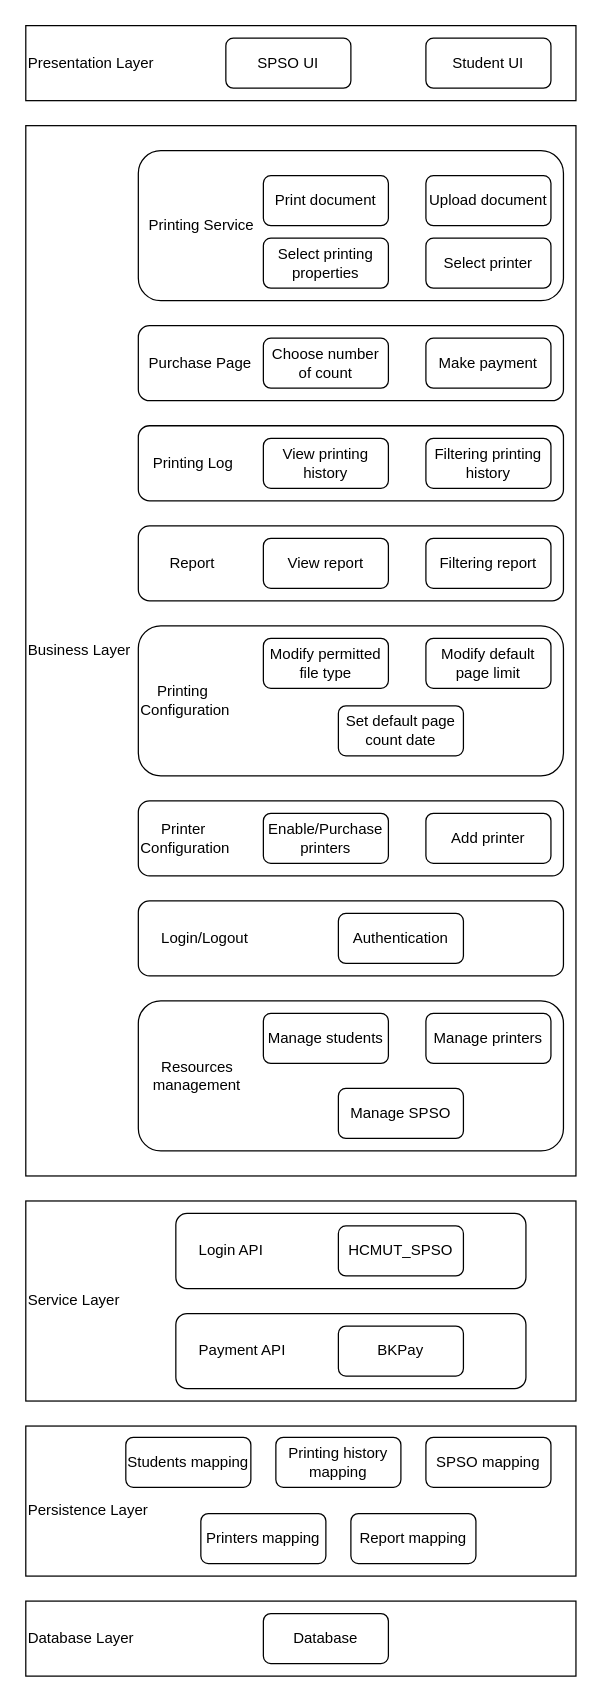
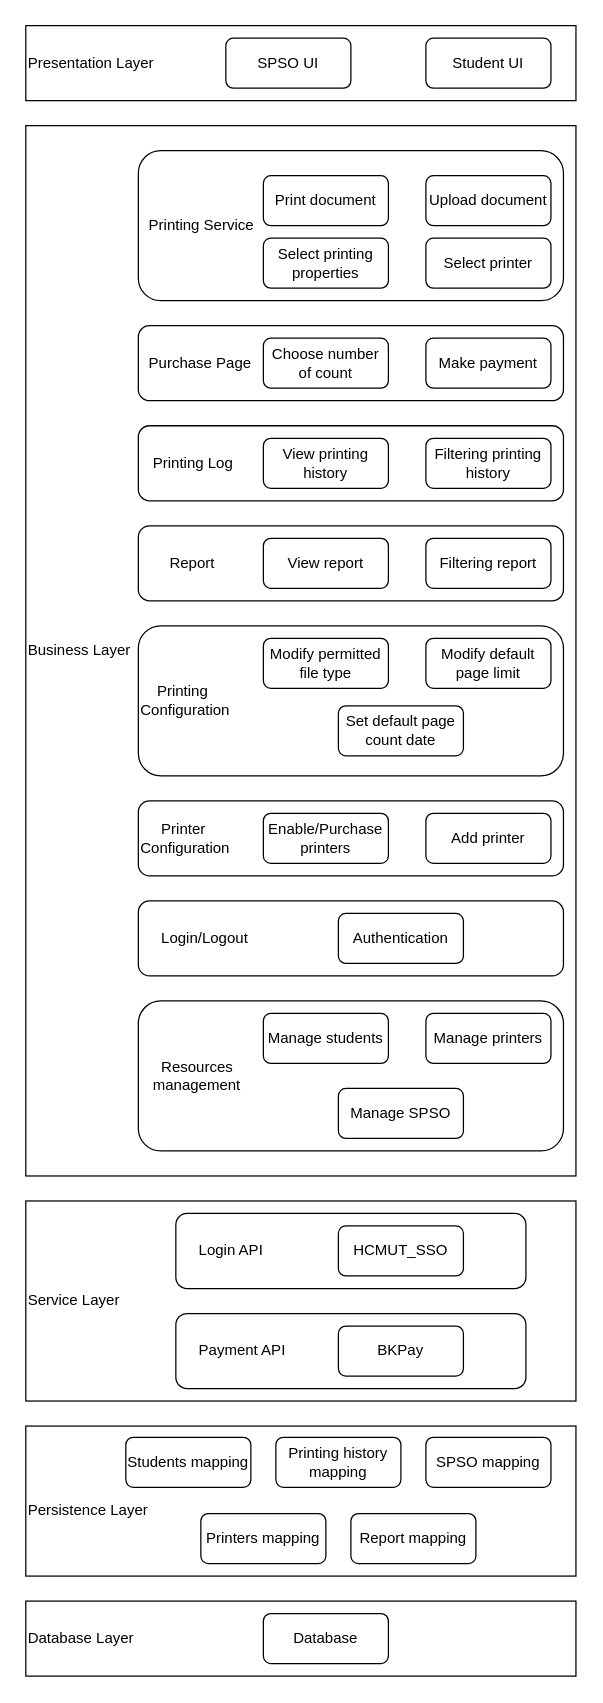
(401, 1251) -> (401, 1251)
